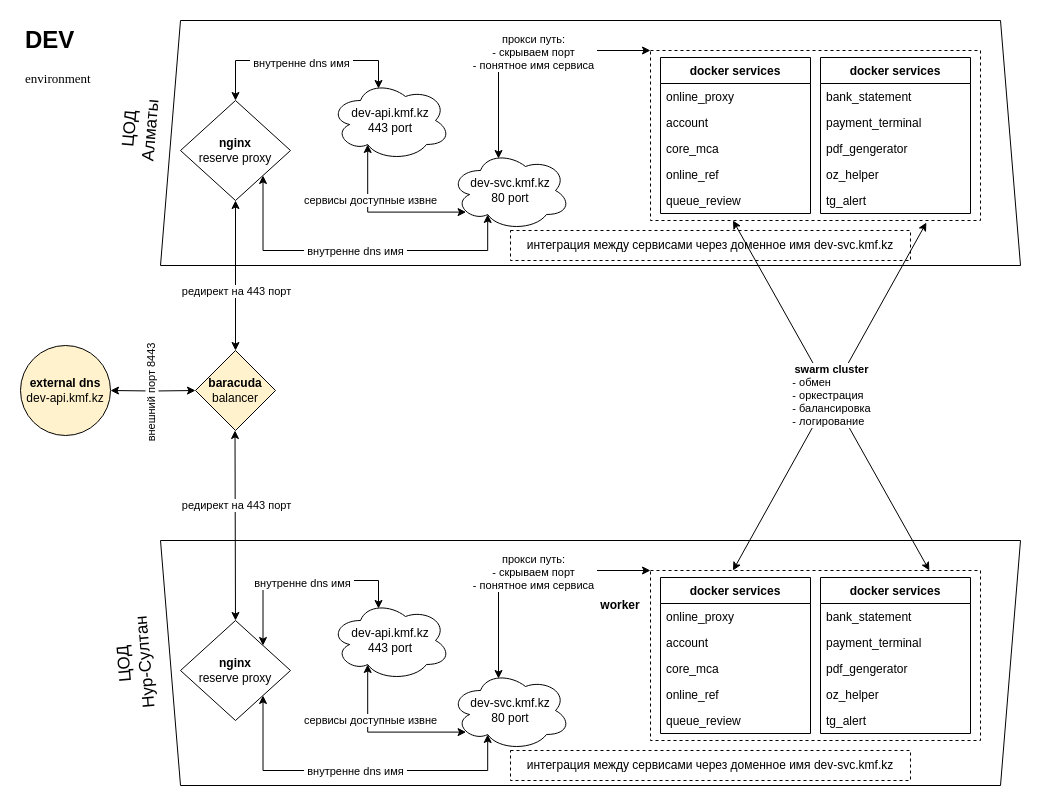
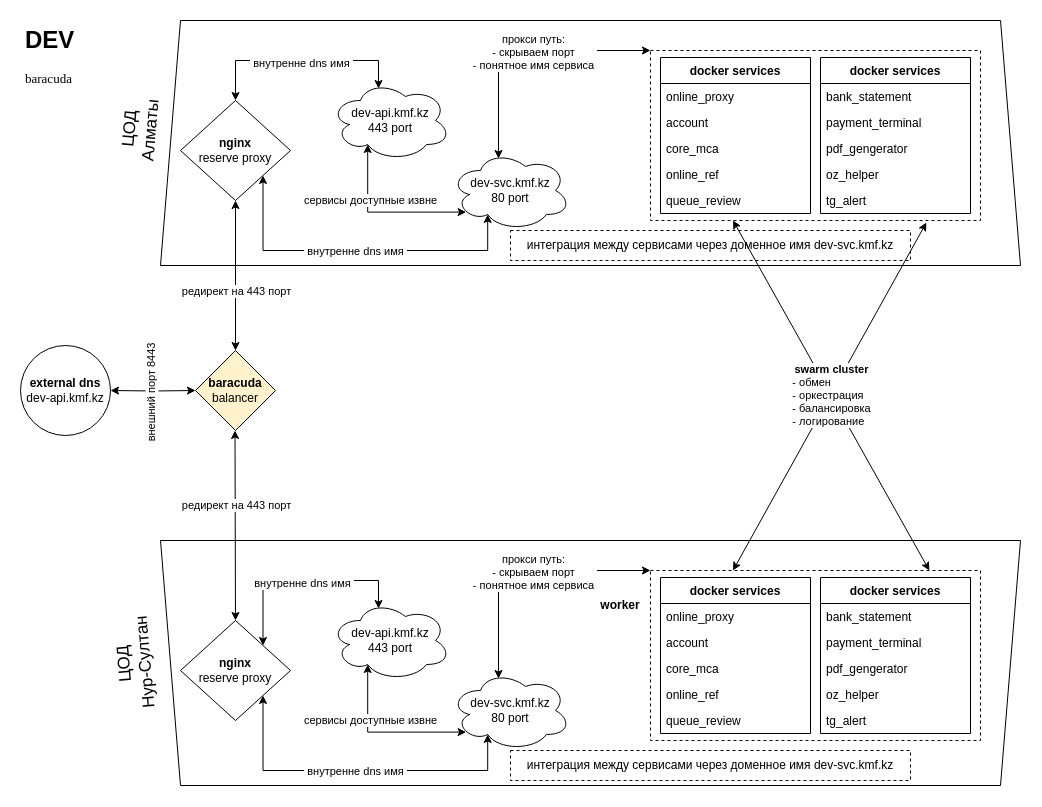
(61, 25) -> (52, 25)
(66, 391) -> (66, 391)
